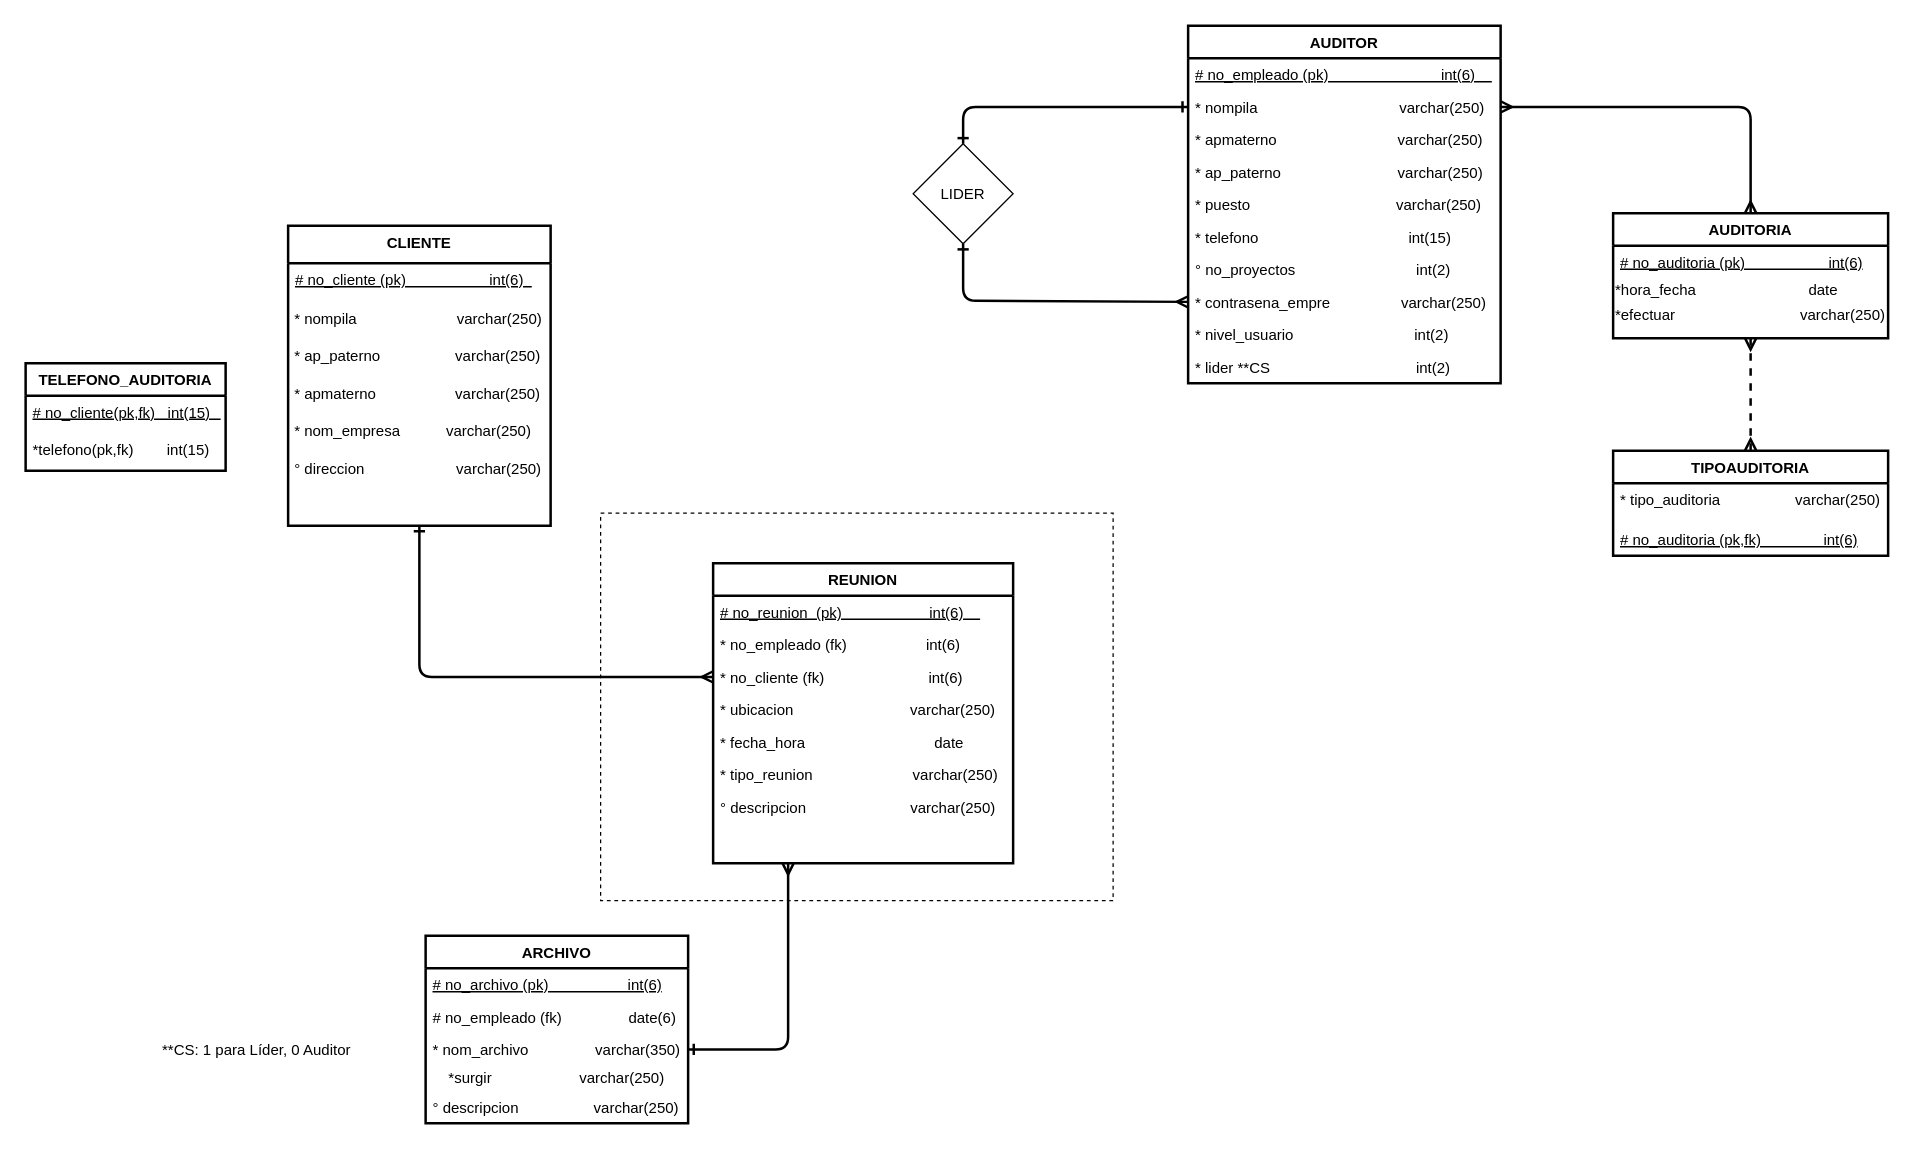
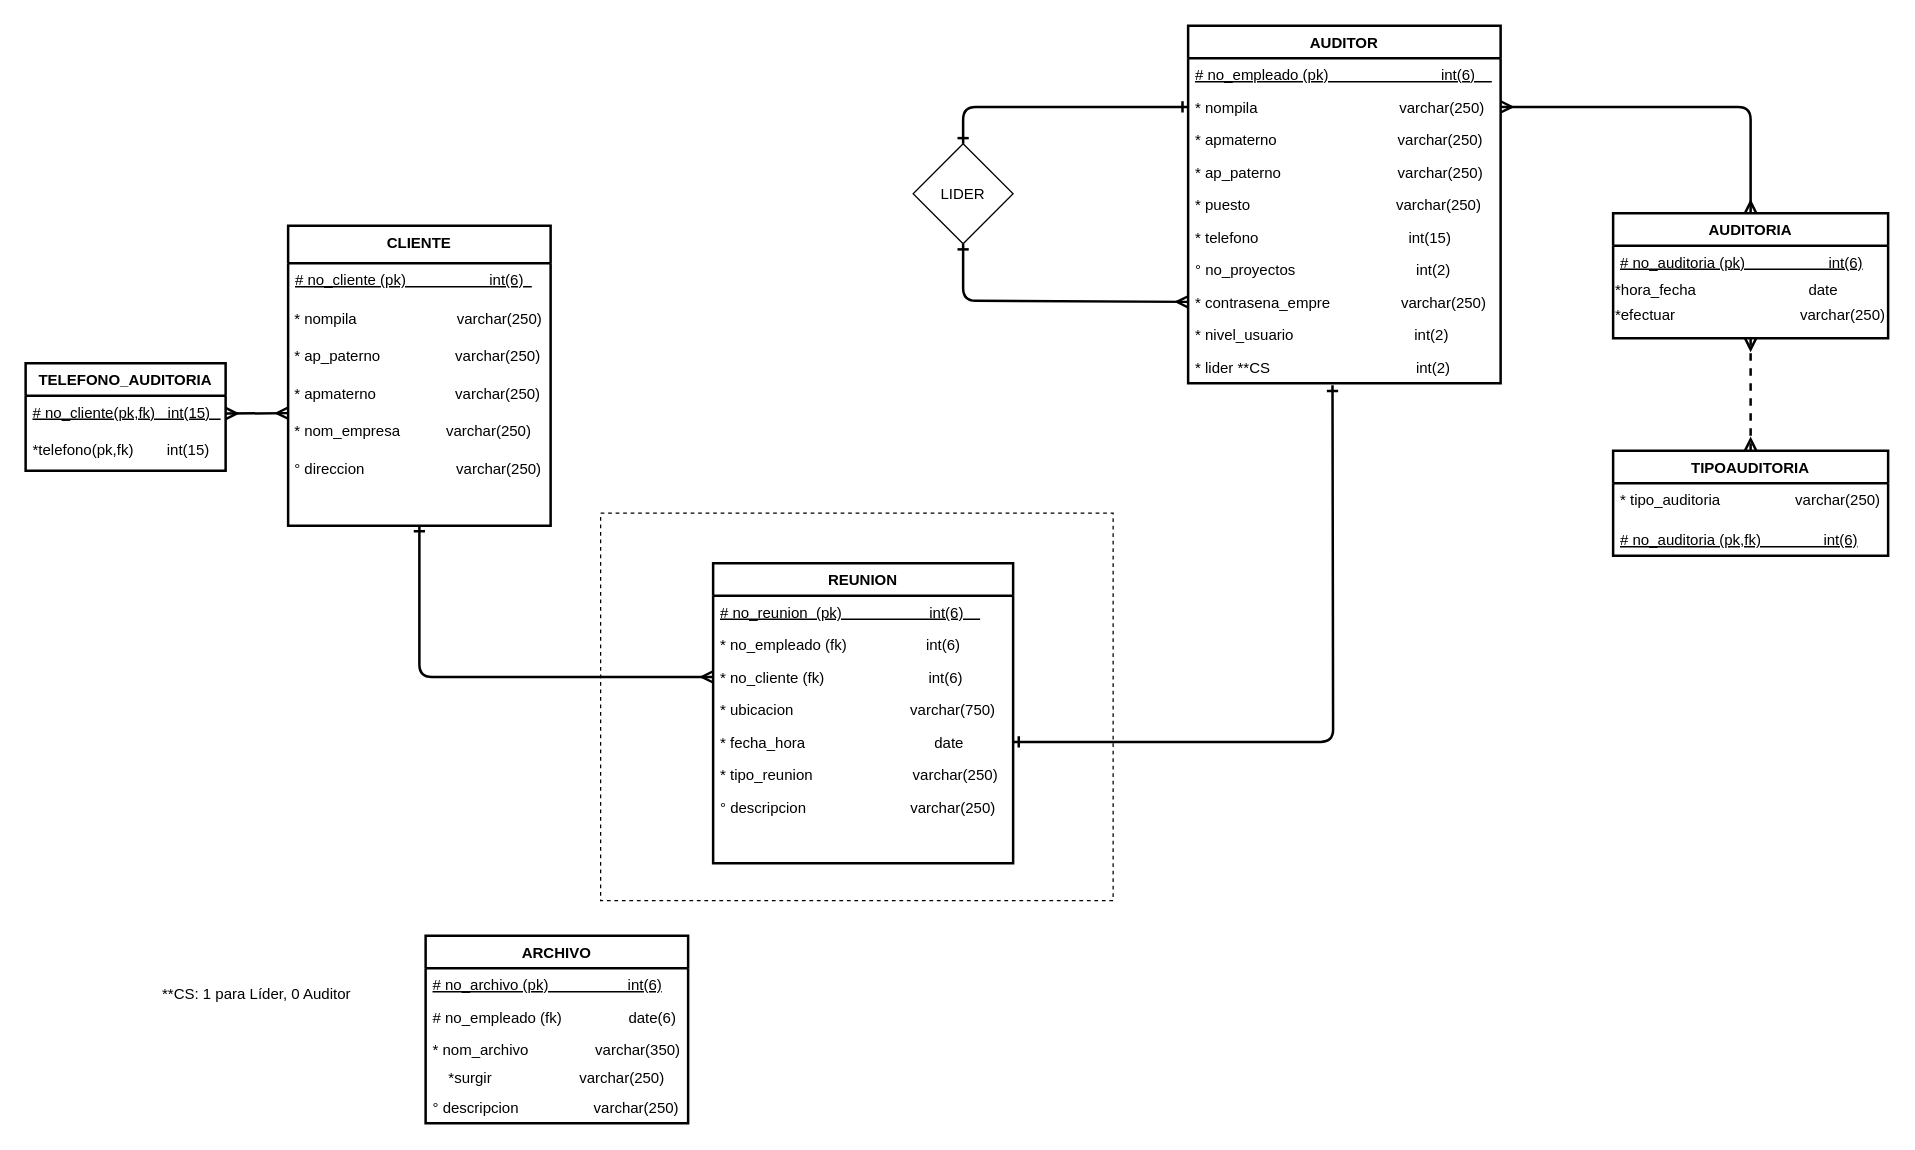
none -> (256, 413)
(901, 710) -> (901, 710)
none -> (1333, 717)
(788, 1002) -> none
(257, 1051) -> (257, 994)
